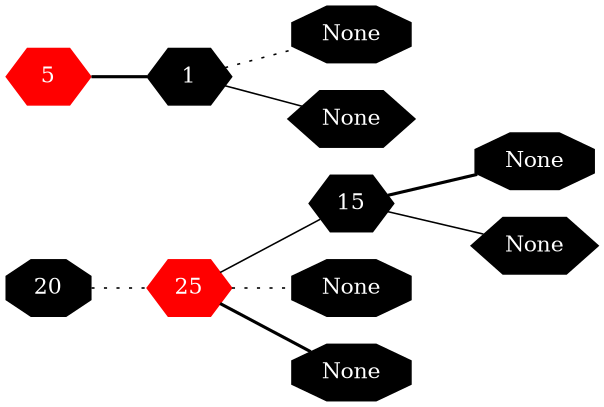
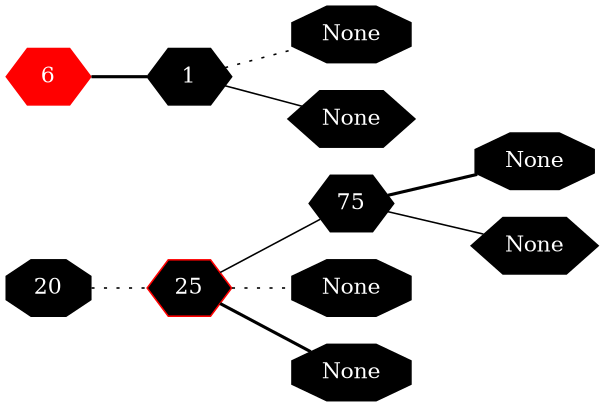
(49, 77) -> (49, 77)
(351, 203) -> (351, 203)
(189, 288) -> (189, 288)
